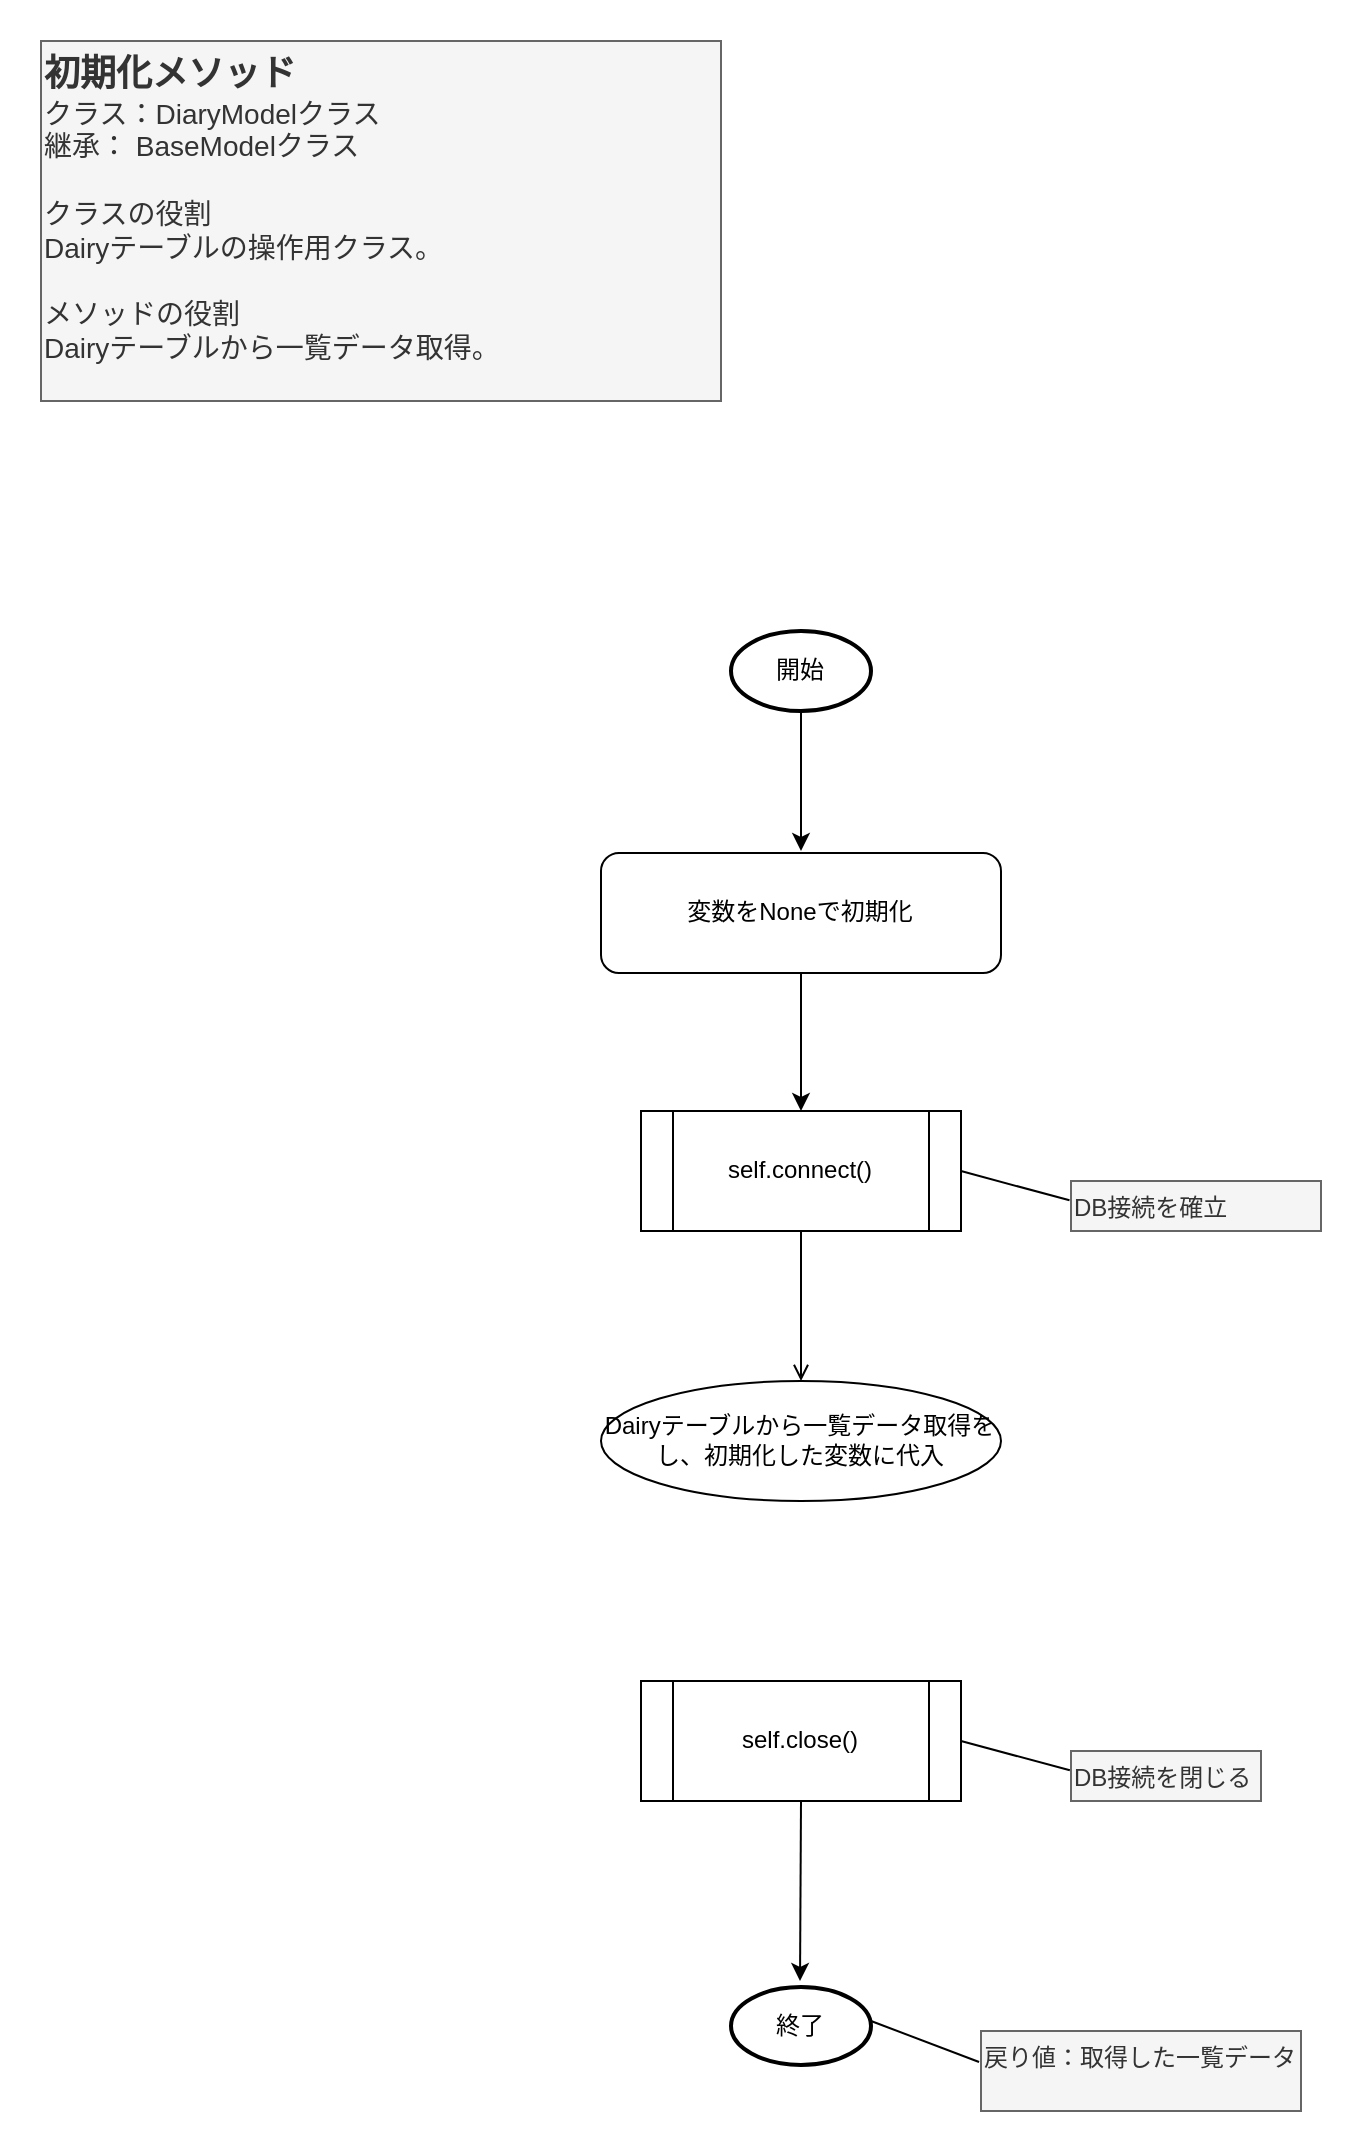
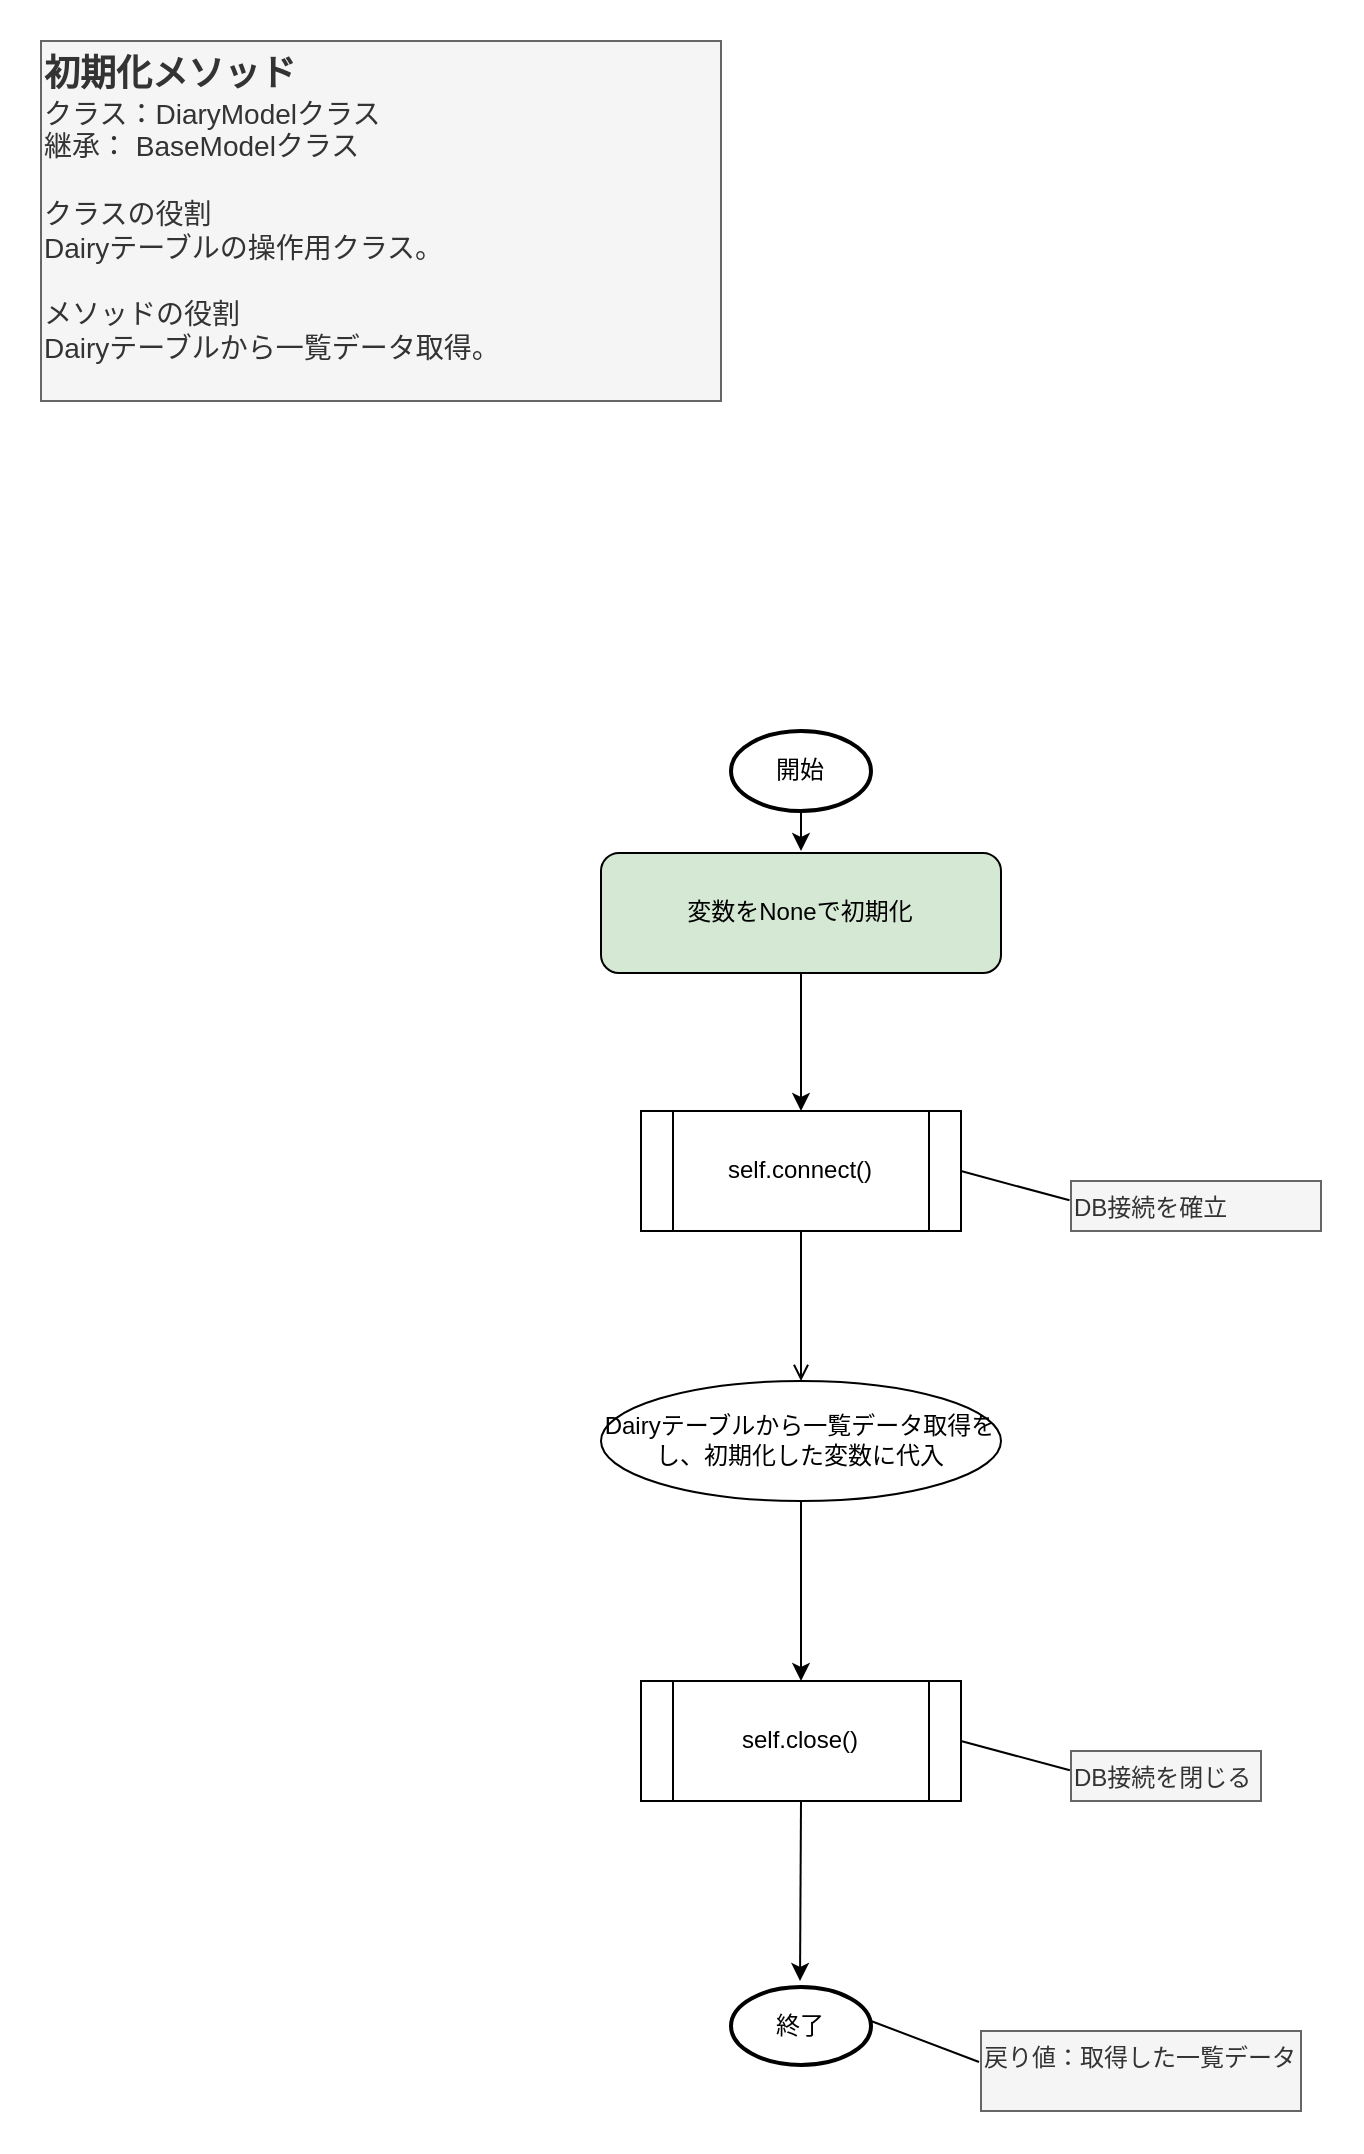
(801, 671) -> (801, 771)
(801, 913) -> (801, 913)
none -> (801, 1584)
